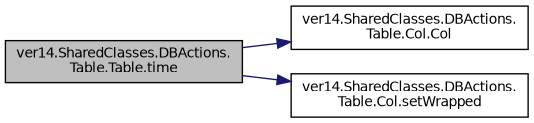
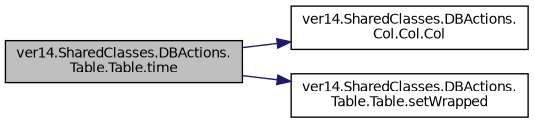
(410, 28) -> (410, 28)
(410, 95) -> (410, 95)
